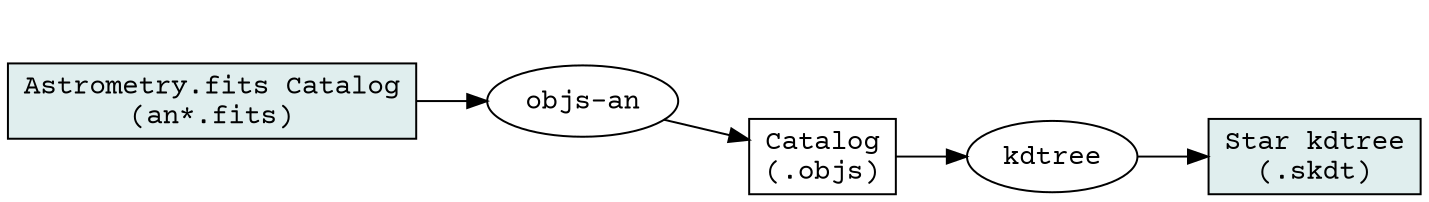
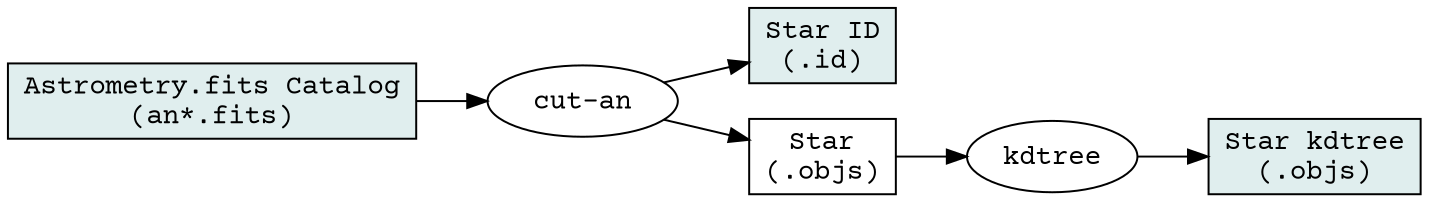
none -> (823, 46)
(583, 101) -> (583, 101)
(823, 157) -> (823, 157)
(1315, 157) -> (1315, 157)
